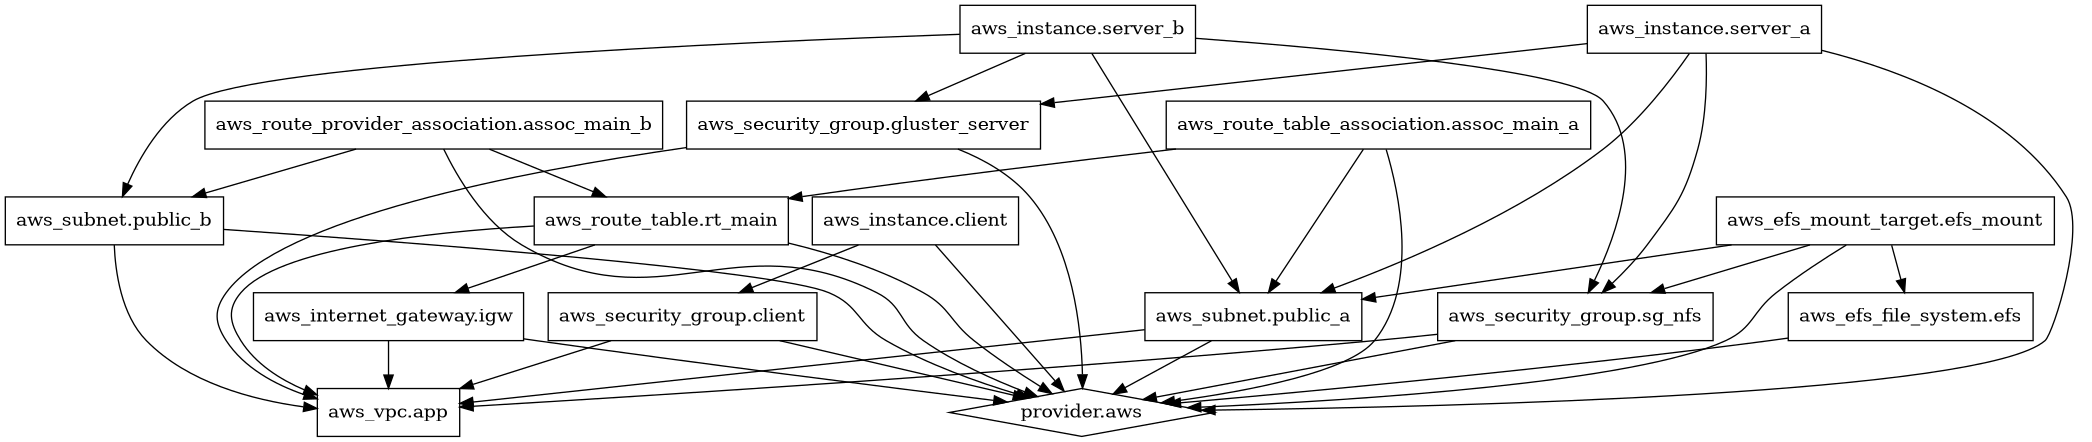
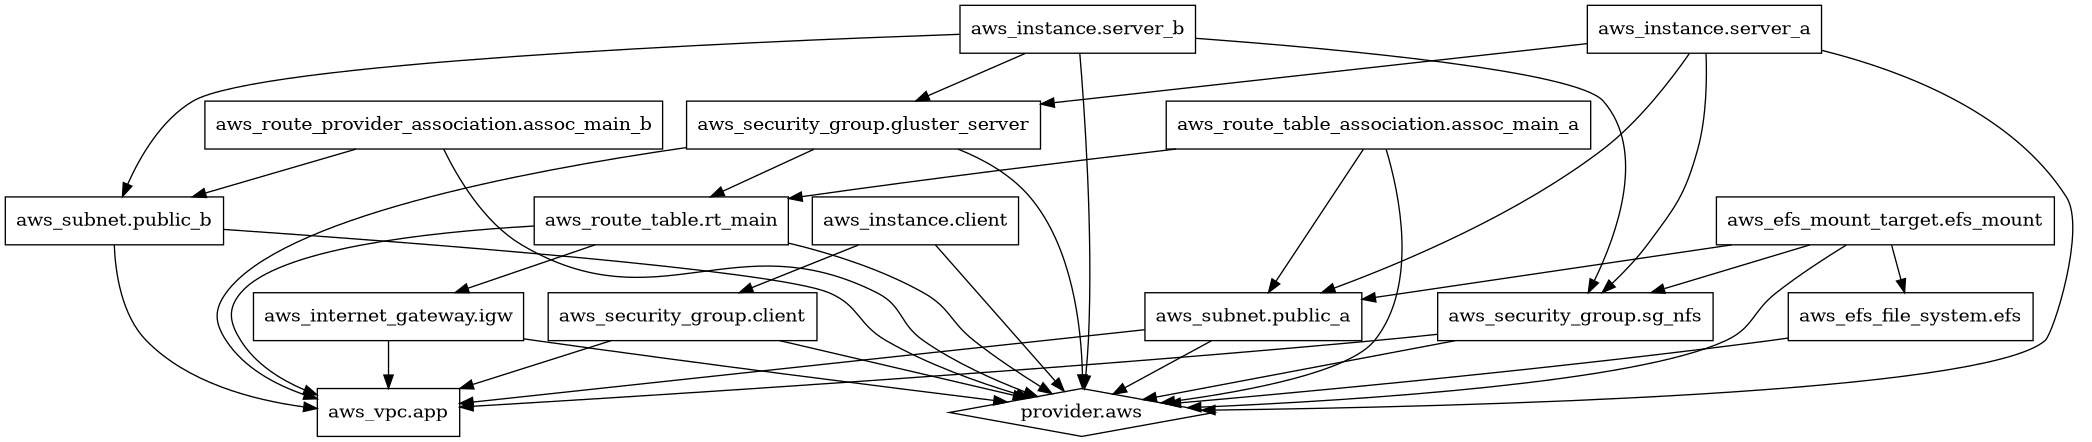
(528, 165) -> (768, 170)
(1162, 167) -> (1089, 215)
